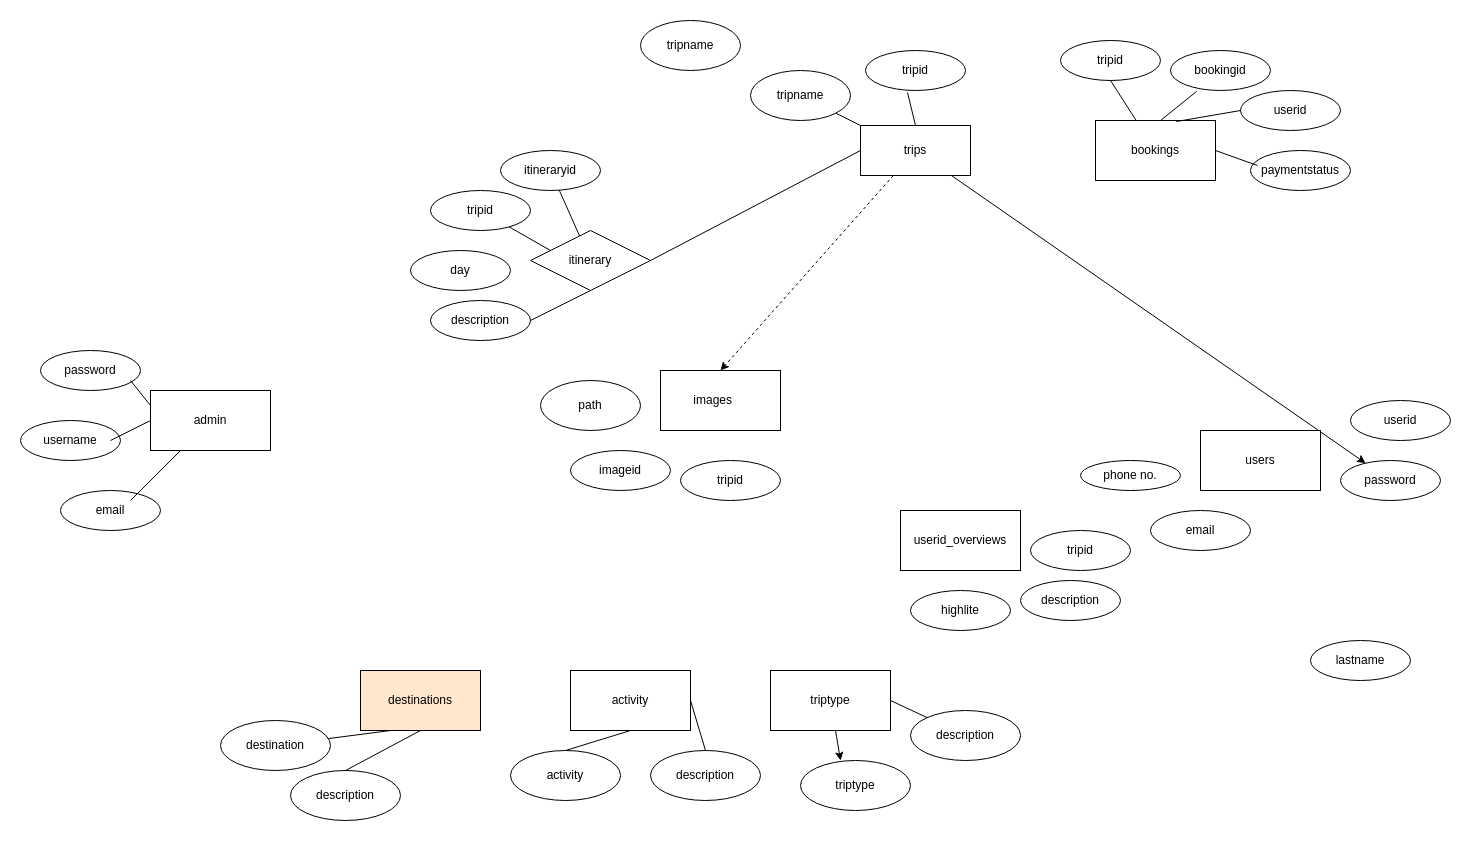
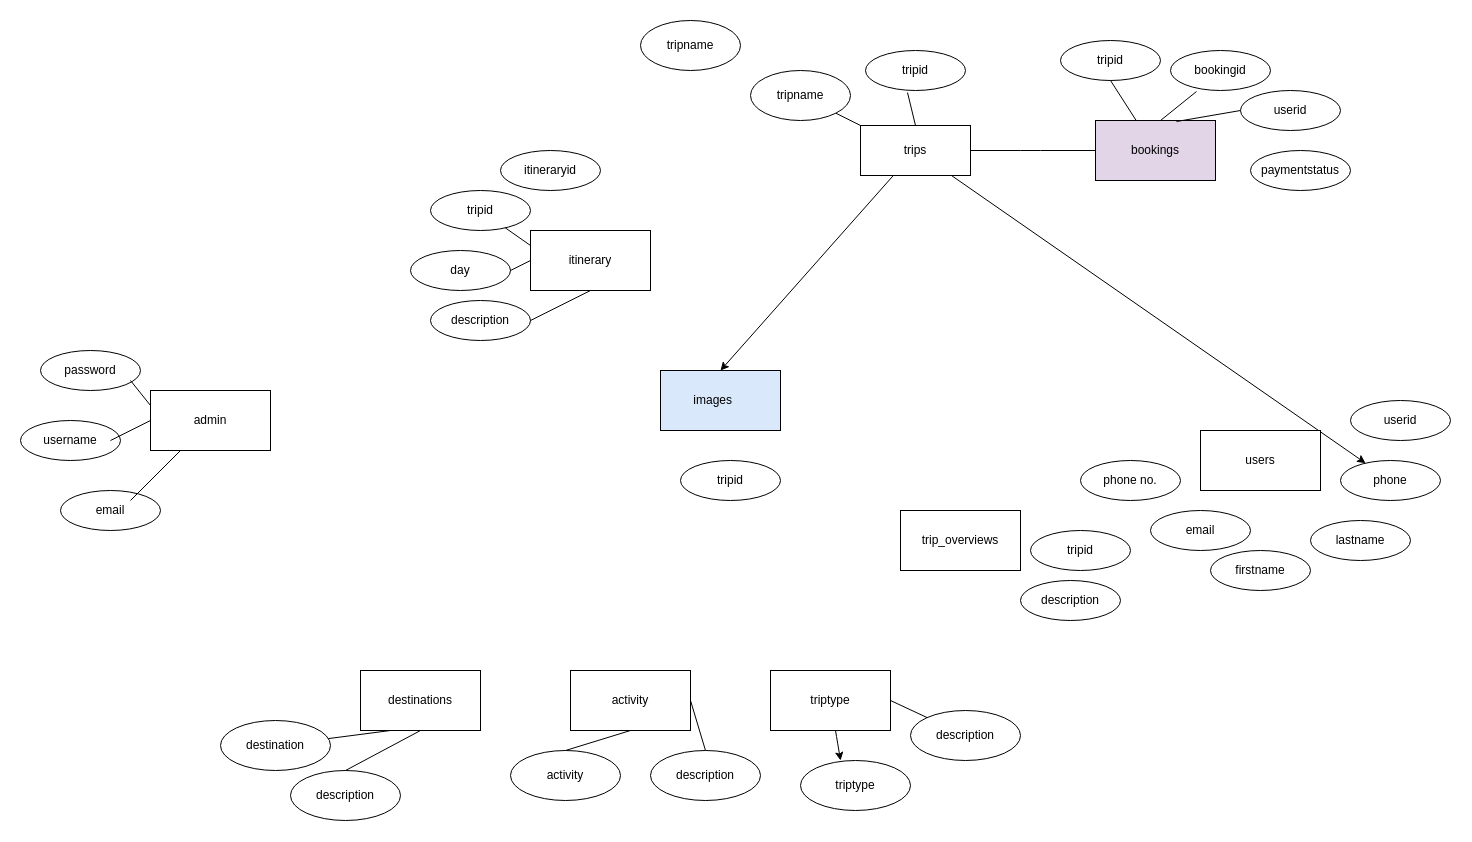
none -> (1033, 151)
(1156, 151) -> (1156, 151)
(1237, 158) -> none
(756, 205) -> none
(569, 213) -> none
(591, 261) -> (591, 261)
none -> (521, 266)
(809, 271) -> (809, 271)
(721, 401) -> (721, 401)
(591, 406) -> none
(621, 471) -> none
(1131, 476) -> (1131, 481)
(1391, 481) -> (1391, 481)
(961, 541) -> (961, 541)
none -> (1261, 571)
(961, 611) -> none
(1361, 661) -> (1361, 541)
(421, 701) -> (421, 701)
